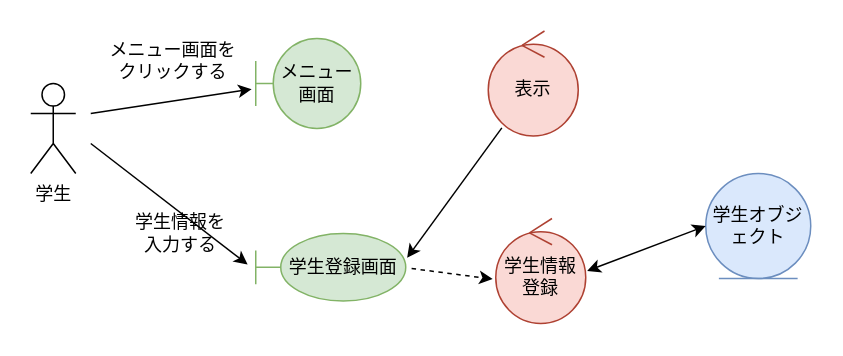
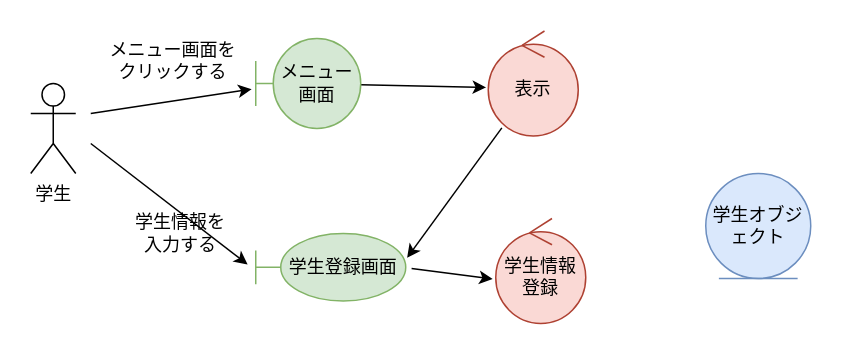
none -> (418, 86)
(646, 248) -> none
(448, 273) -> (448, 273)
